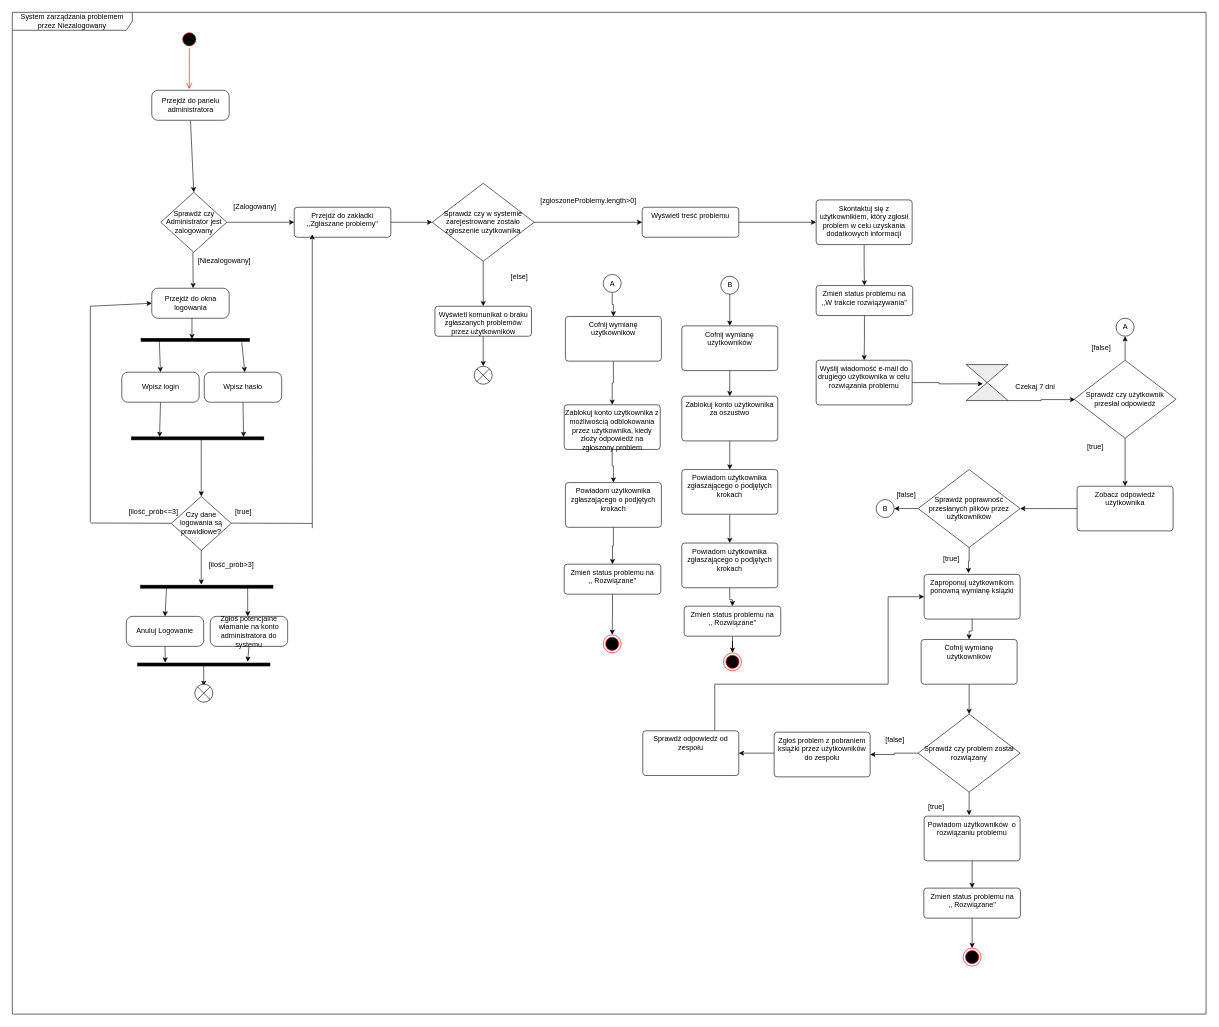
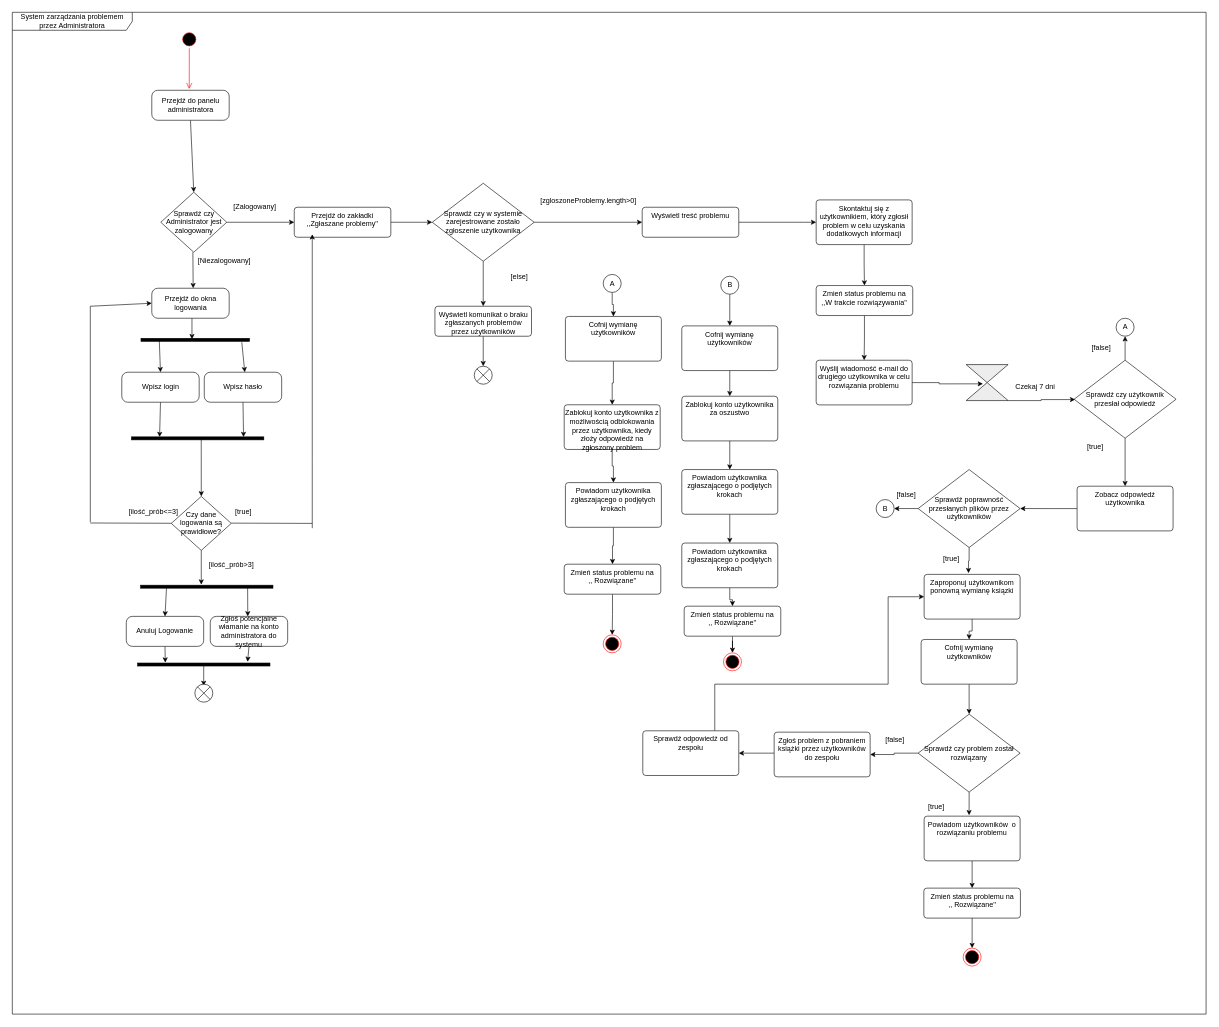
(72, 21) -> (72, 21)
